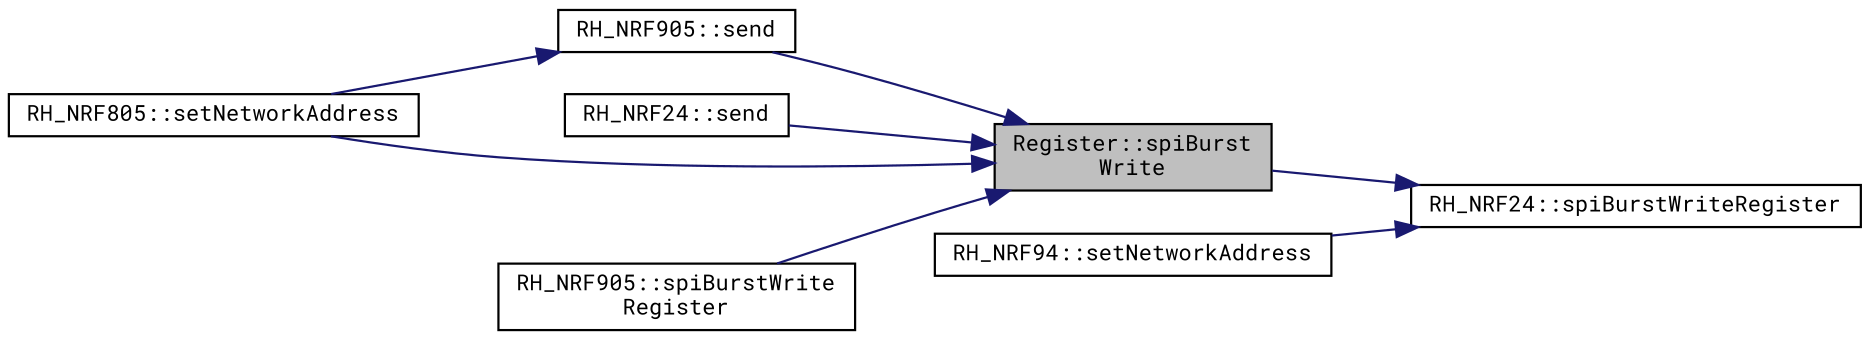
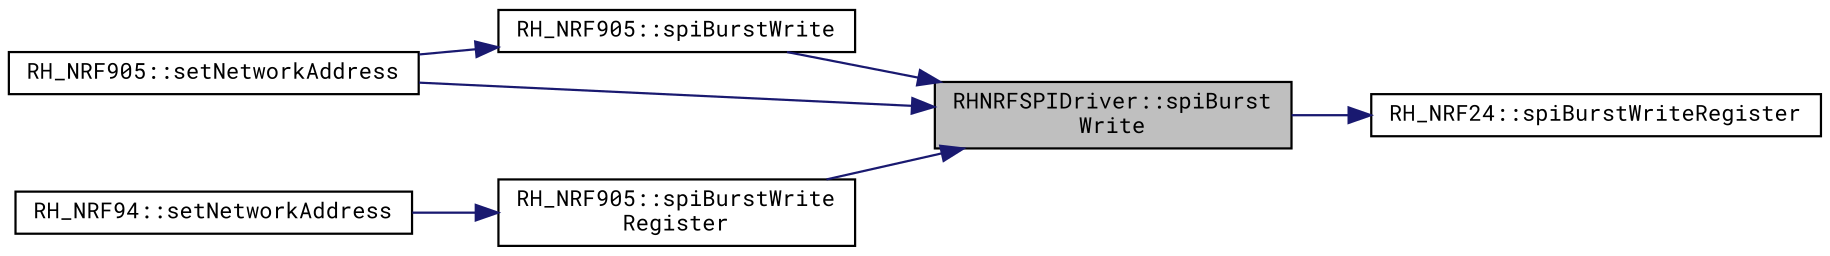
(677, 31) -> (677, 31)
(214, 115) -> (214, 73)
(677, 115) -> none
(1133, 157) -> (1113, 115)
(1364, 232) -> (444, 213)
